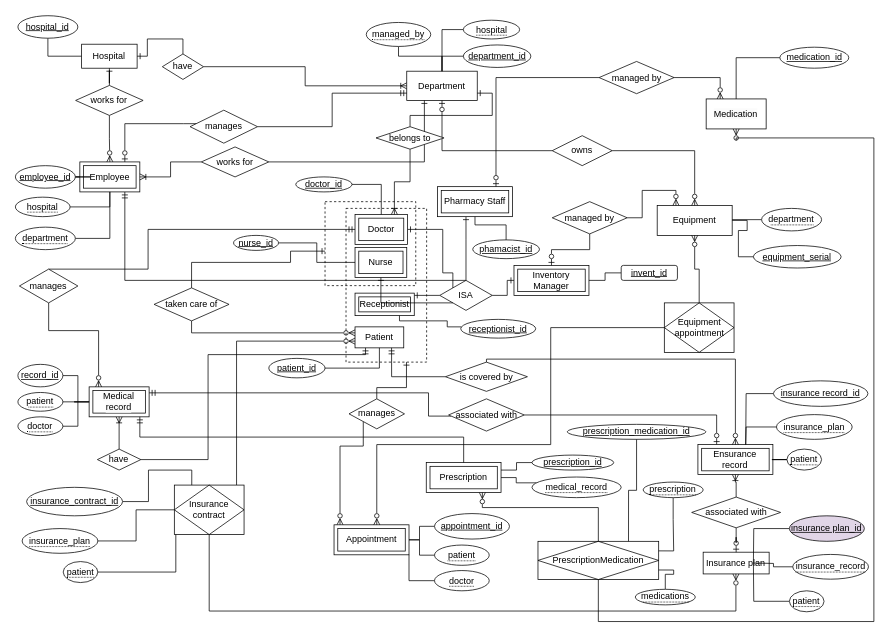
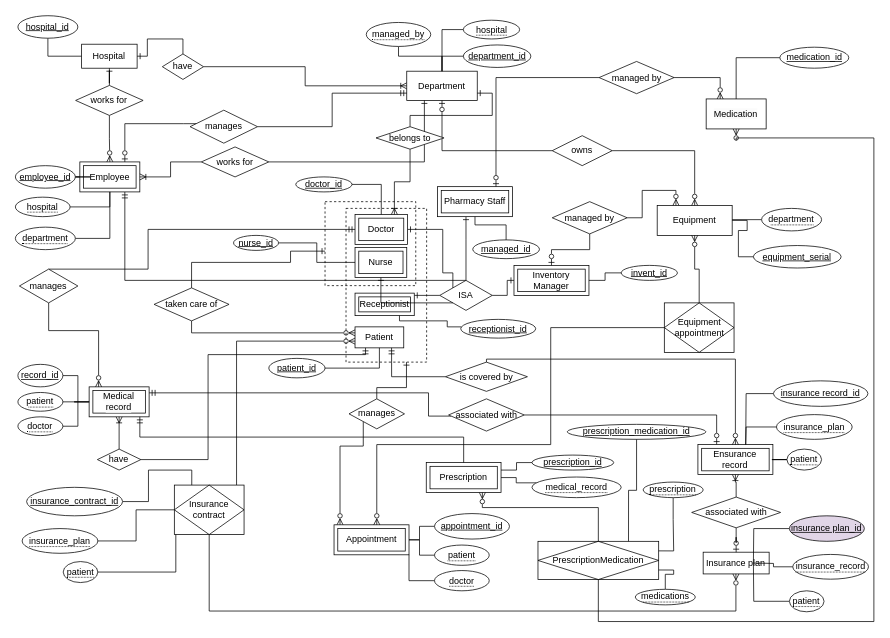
(506, 249) -> (506, 249)
(650, 273) -> (650, 273)
